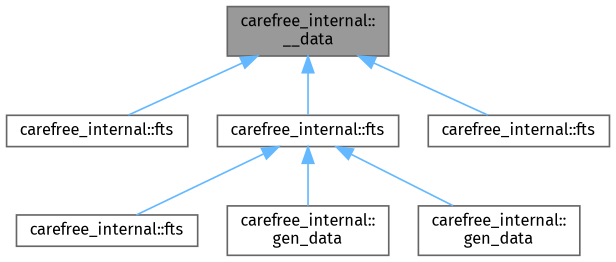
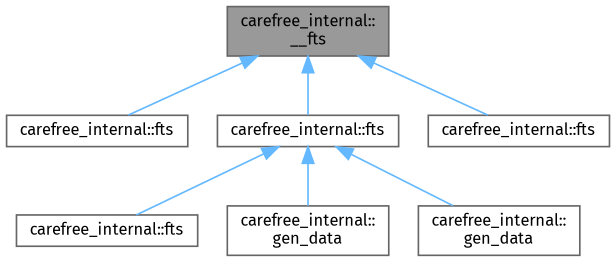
(308, 31) -> (308, 31)
